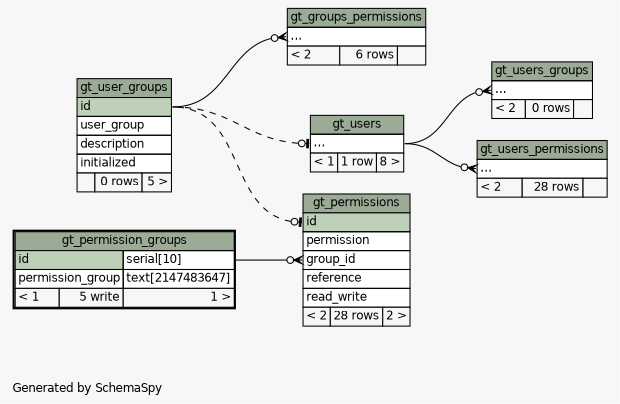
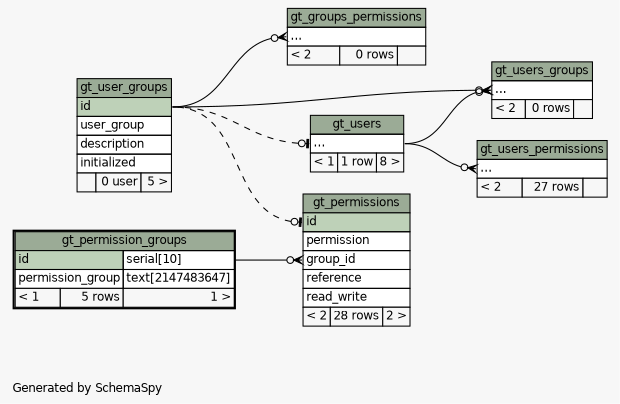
(375, 55) -> (375, 55)
none -> (324, 99)
(120, 182) -> (120, 182)
(557, 187) -> (557, 187)
(100, 297) -> (101, 297)
